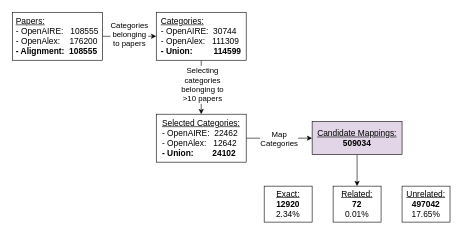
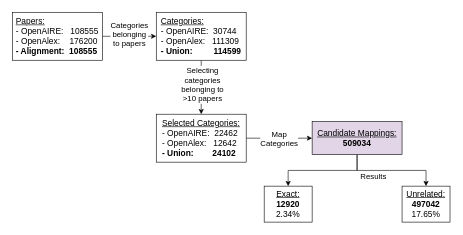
none -> (316, 171)
none -> (398, 171)
(357, 179) -> none
(357, 204) -> none
